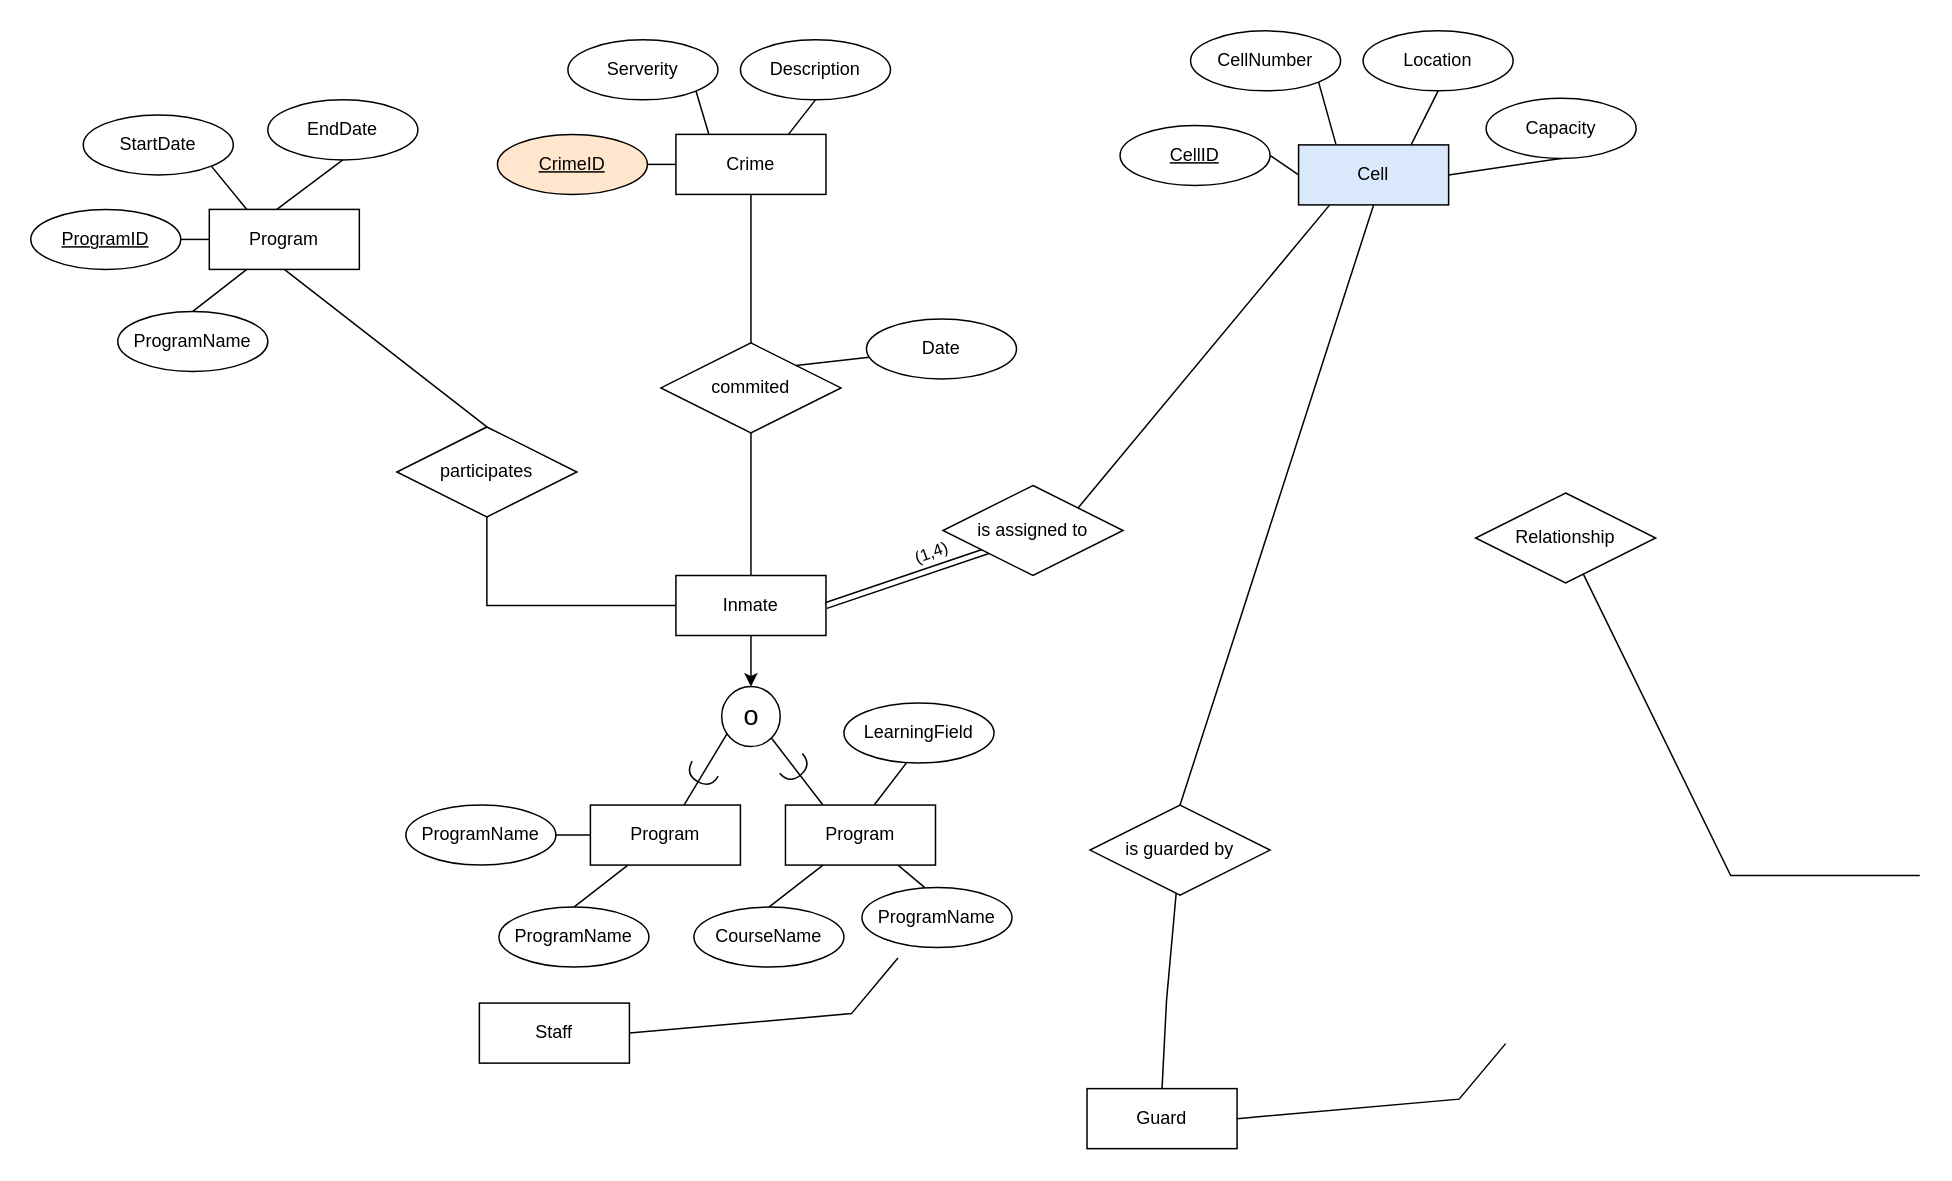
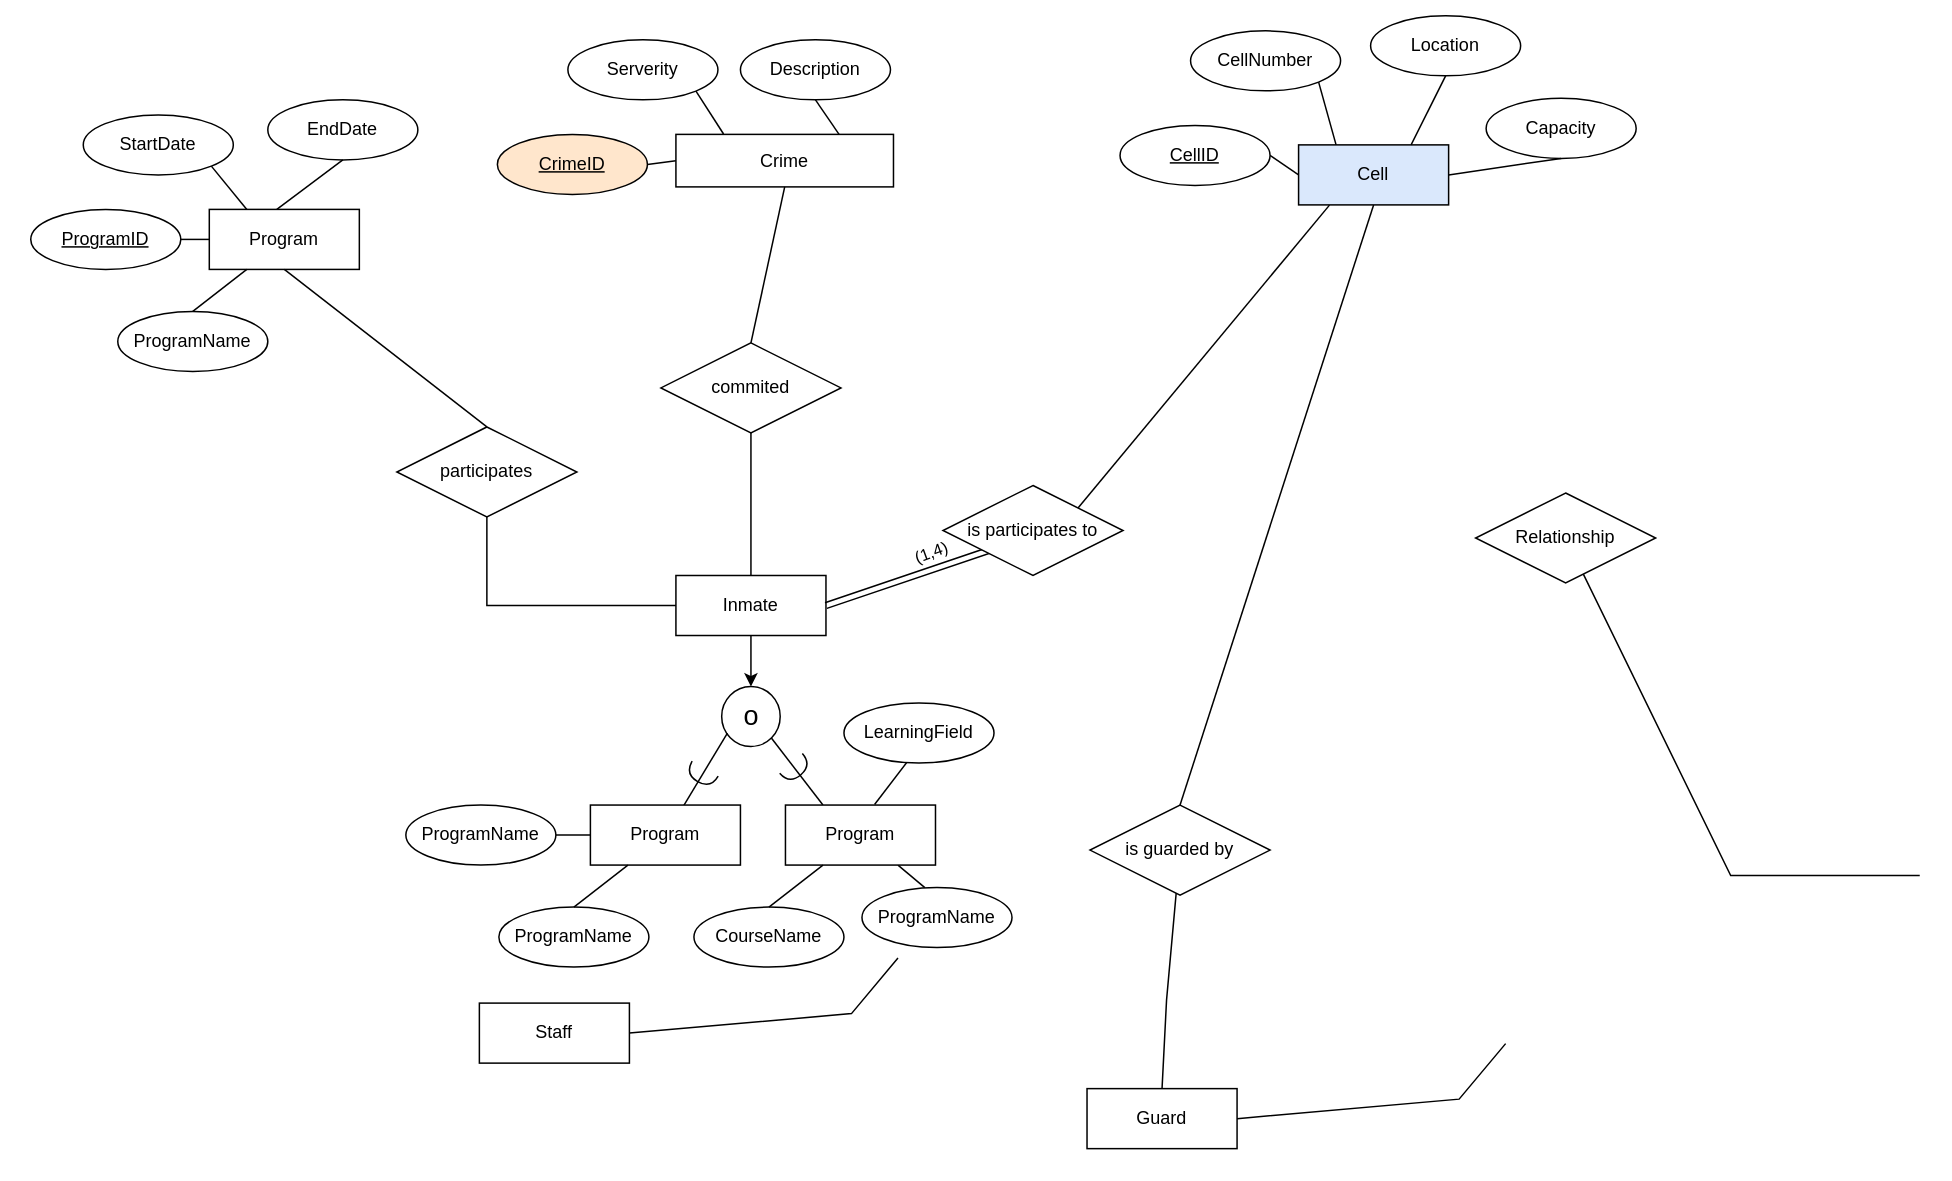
(1438, 61) -> (1445, 46)
(751, 164) -> (785, 161)
(941, 349) -> none
(832, 361) -> none
(1033, 530) -> (1033, 530)
